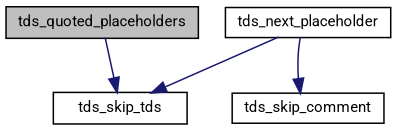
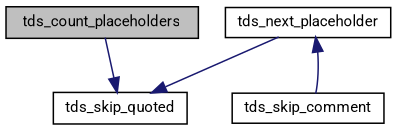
(102, 23) -> (102, 23)
(298, 58) -> (318, 73)
(120, 108) -> (120, 108)
